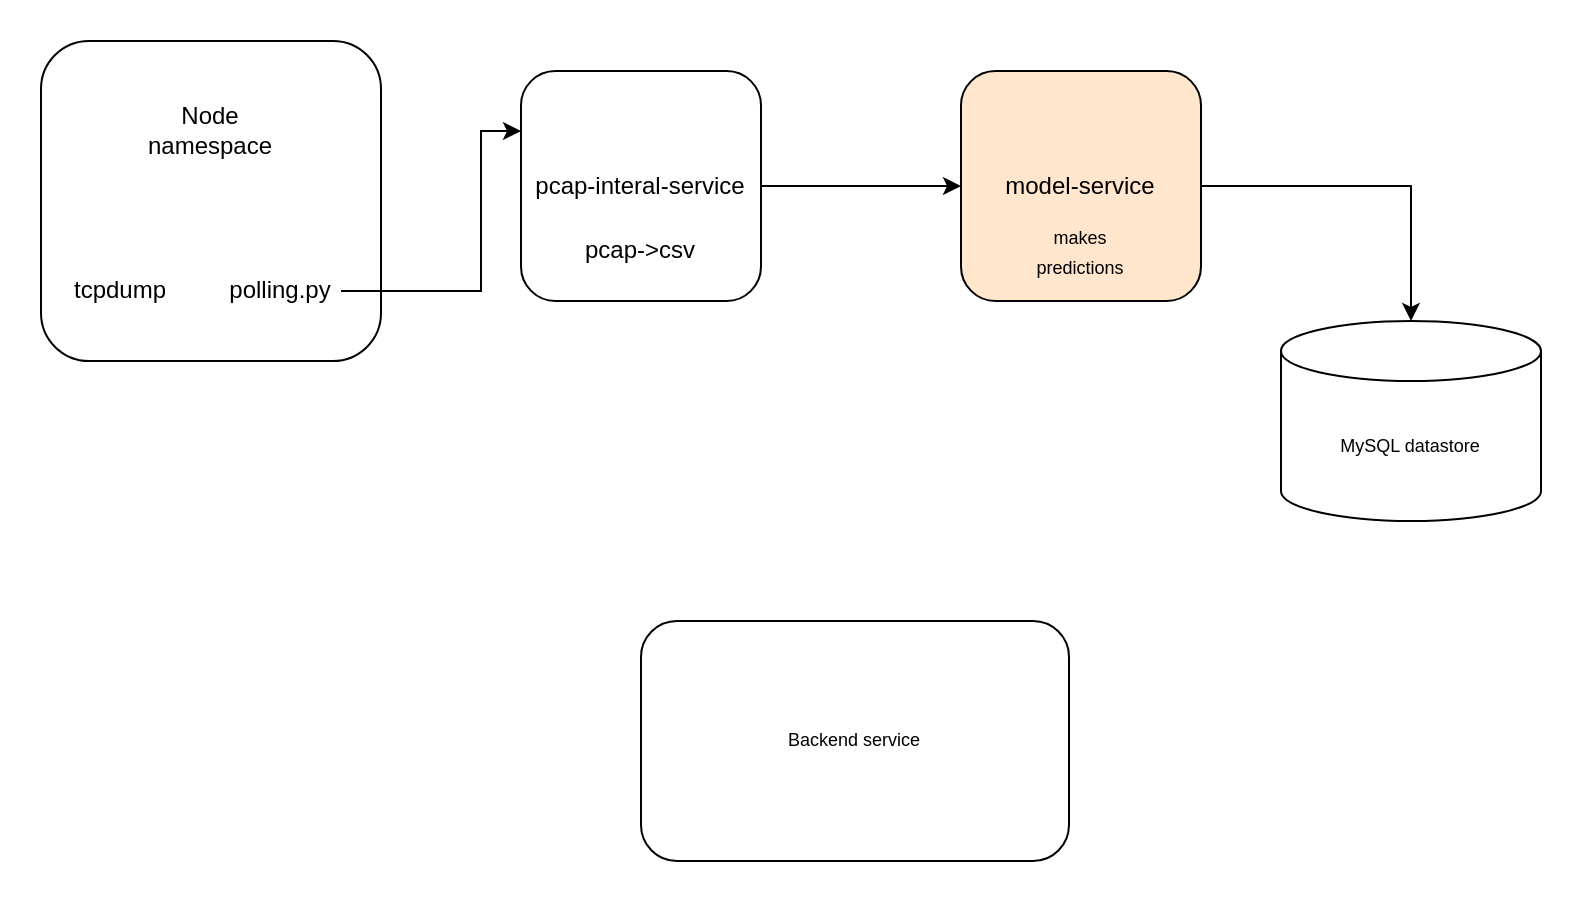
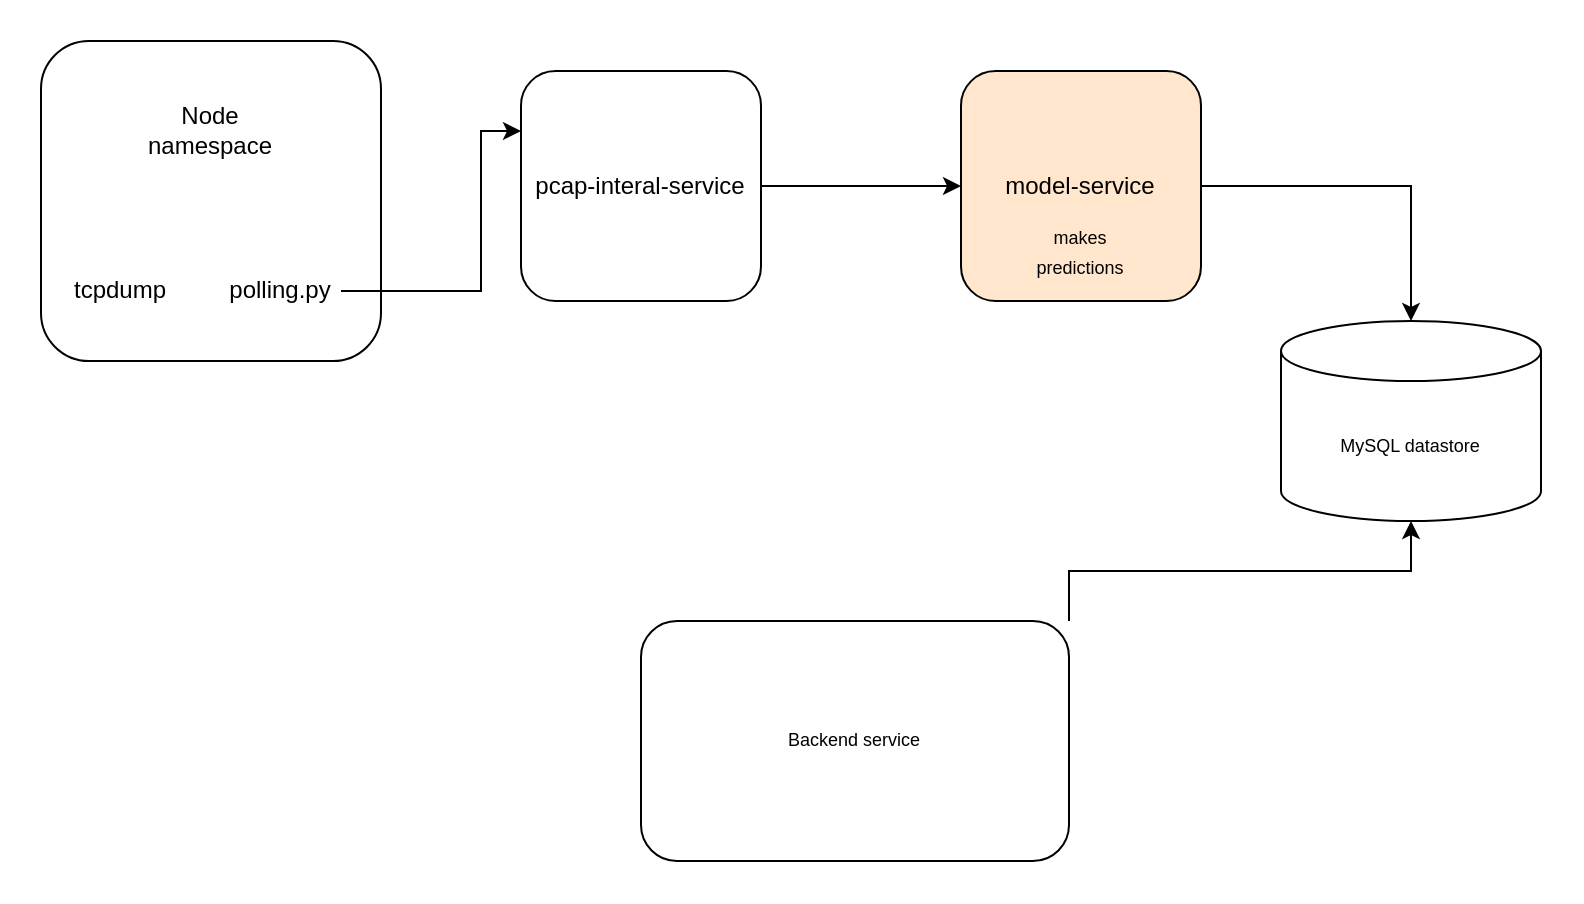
(641, 251) -> none
none -> (1233, 571)
